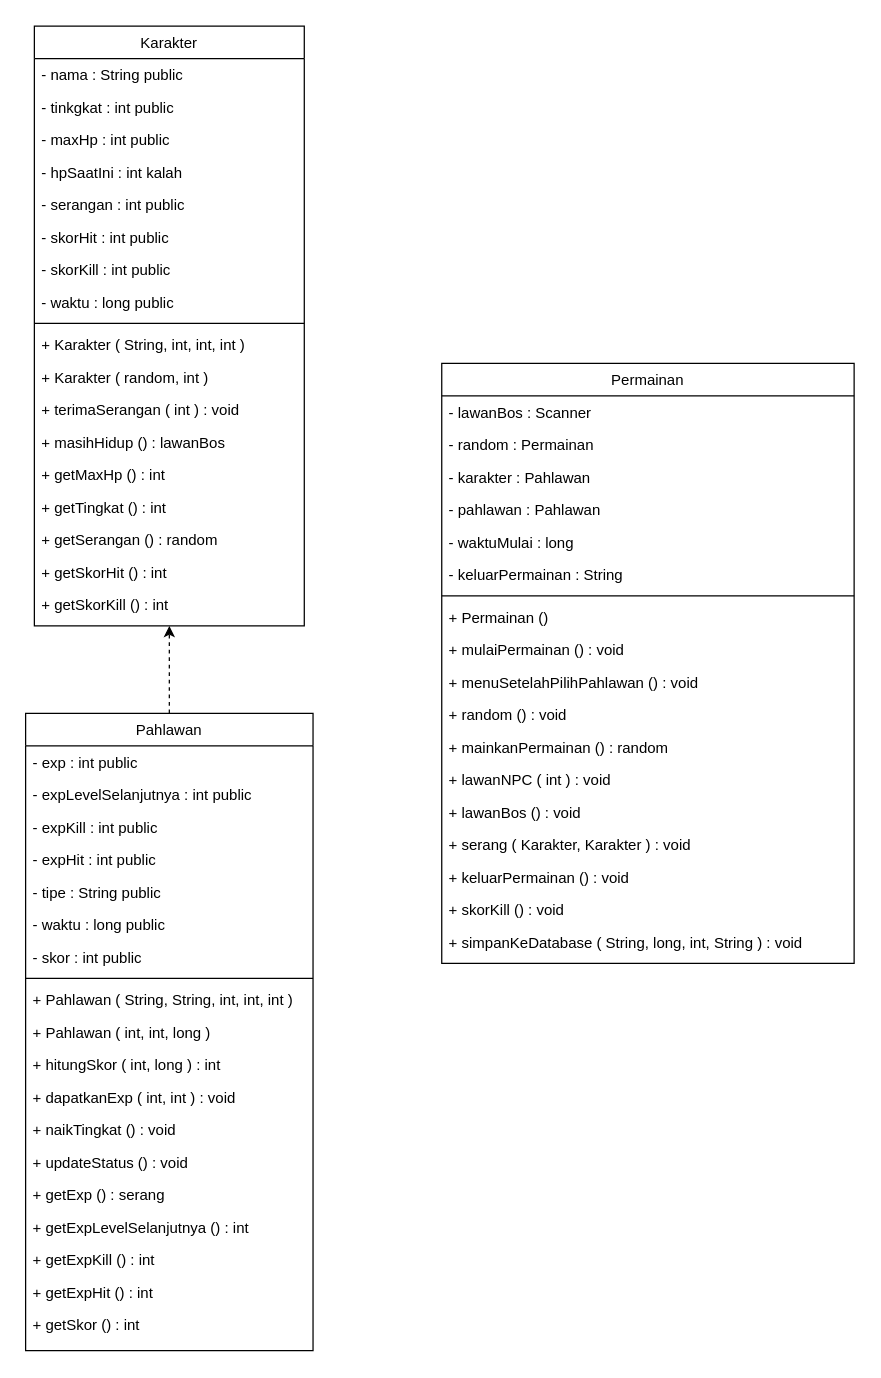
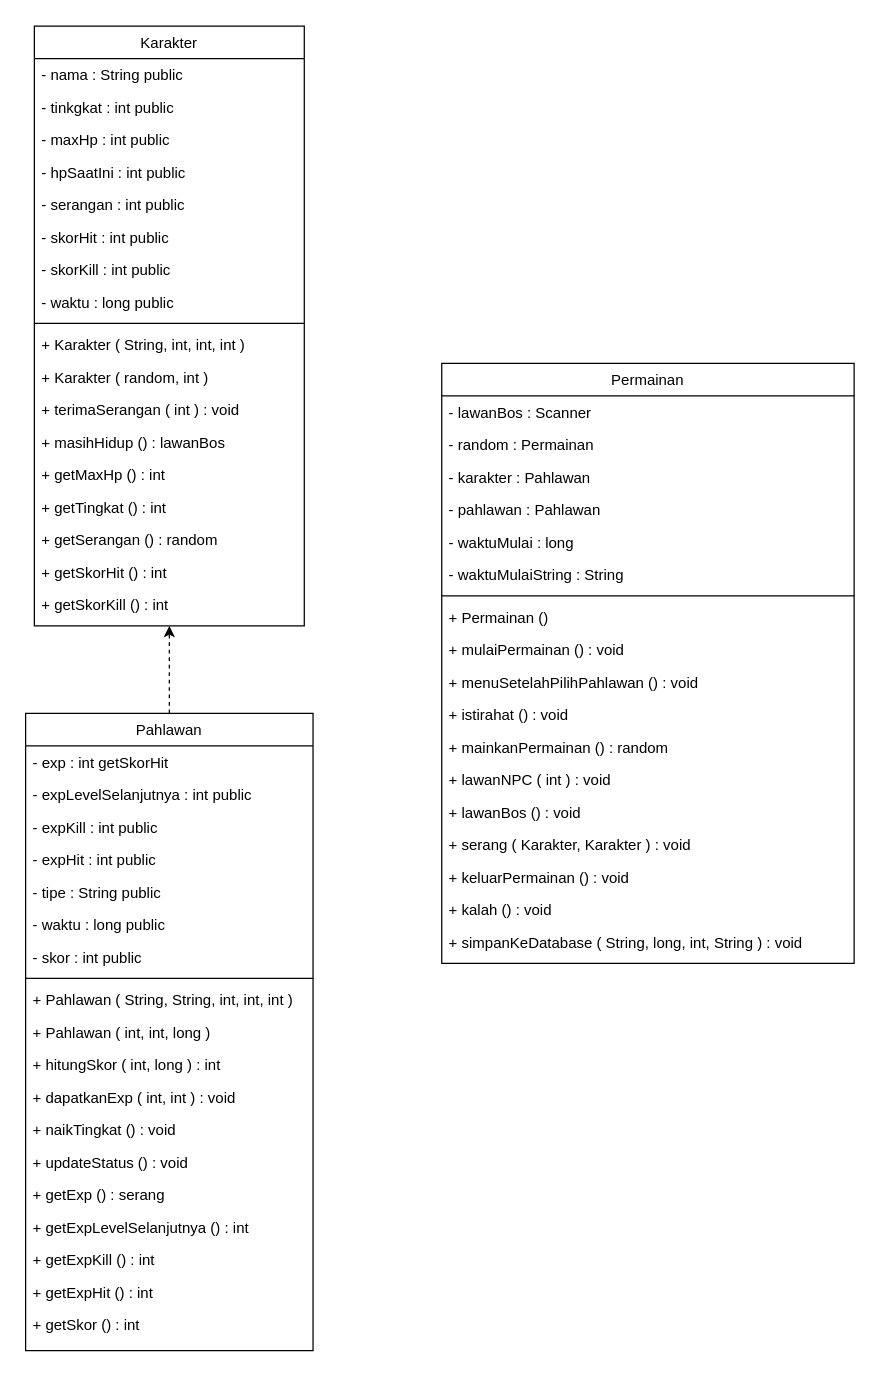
(122, 173) -> (125, 173)
(544, 575) -> (547, 575)
(513, 715) -> (521, 715)
(93, 763) -> (111, 763)
(515, 910) -> (507, 910)
